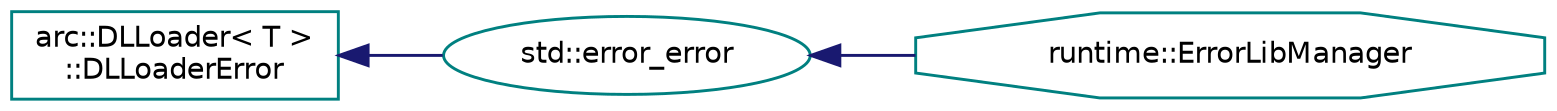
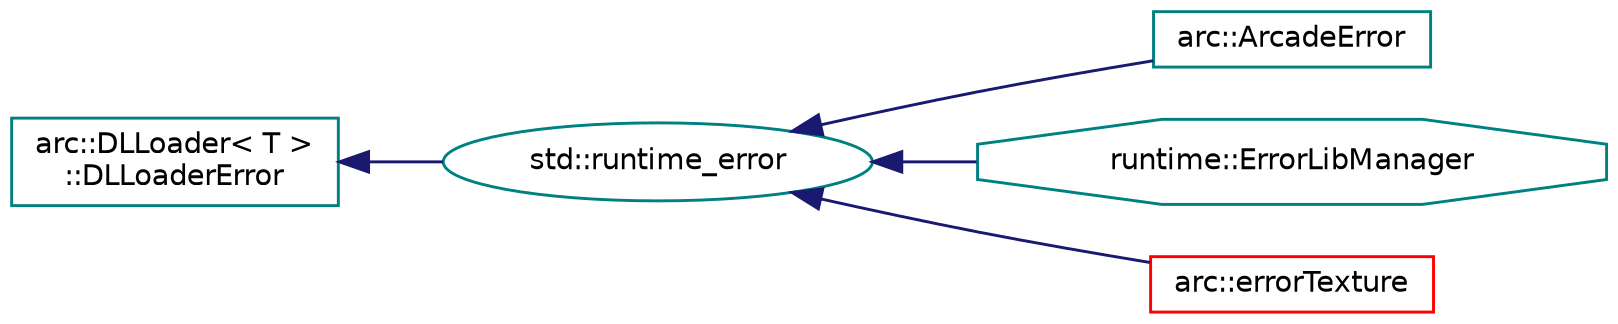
none -> (1292, 39)
(627, 55) -> (658, 162)
none -> (1292, 284)
